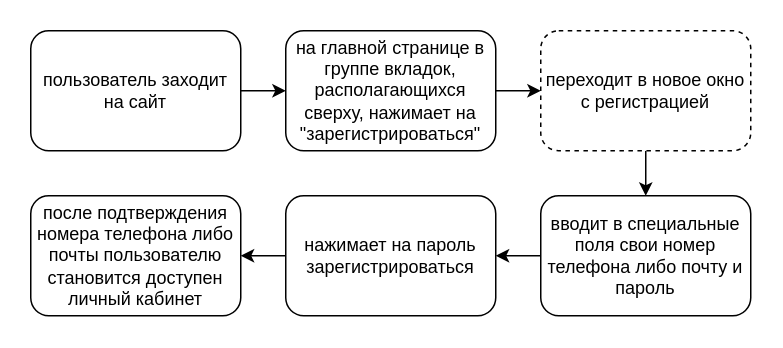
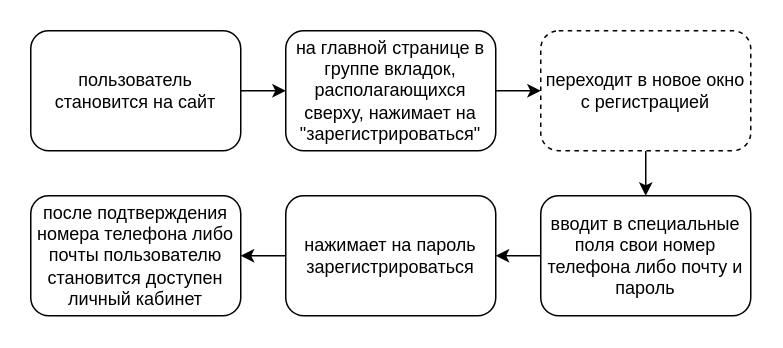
(136, 91) -> (136, 91)
